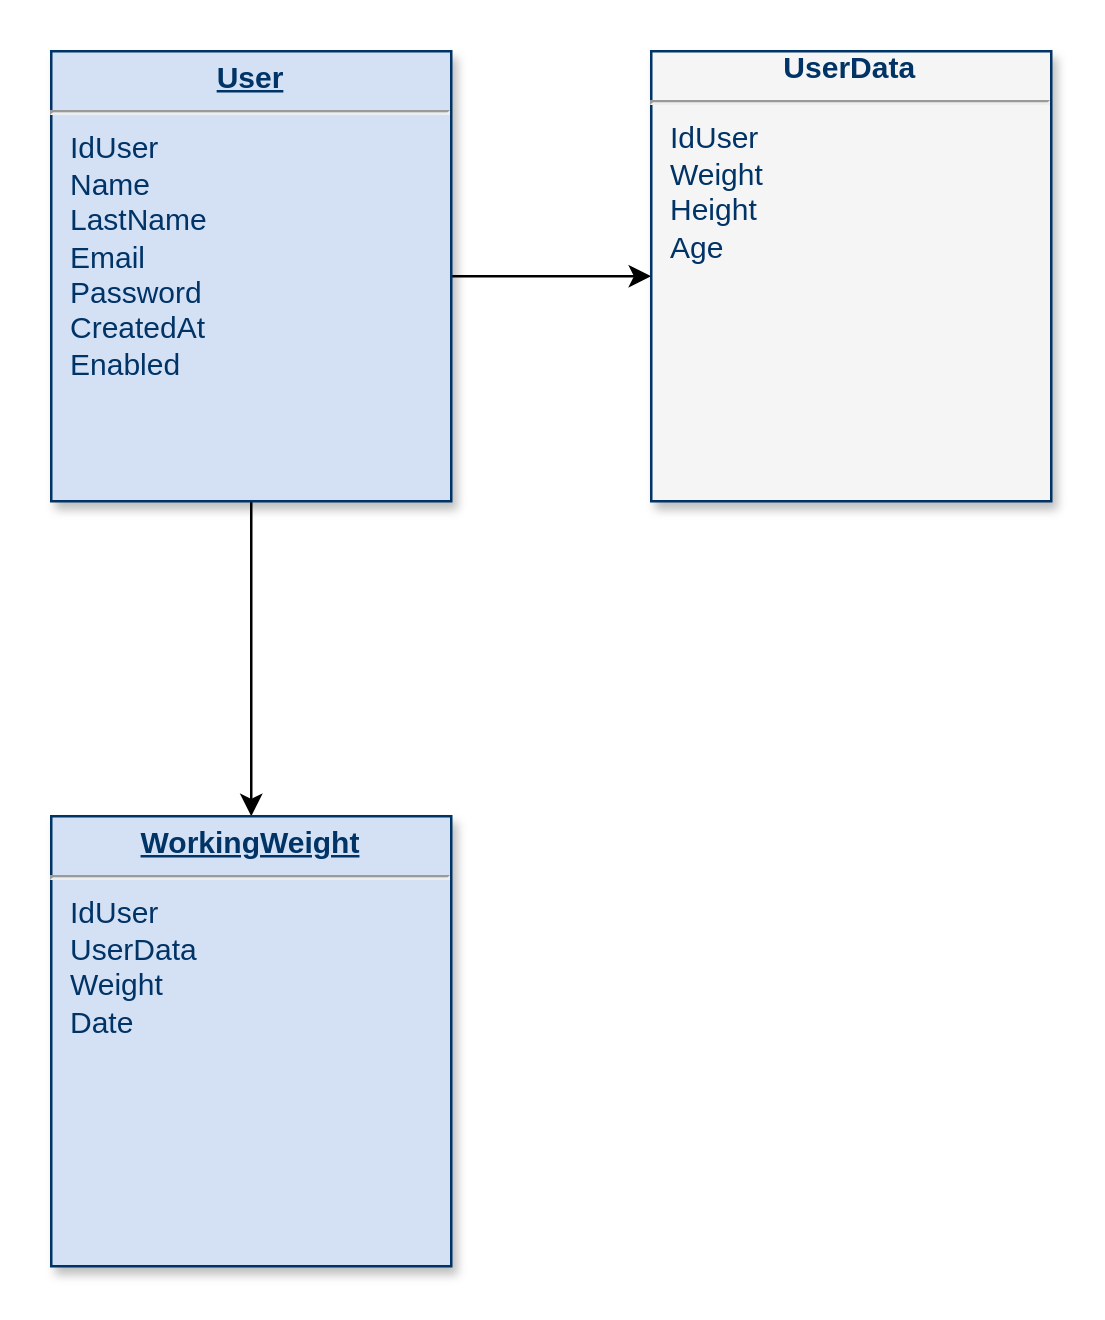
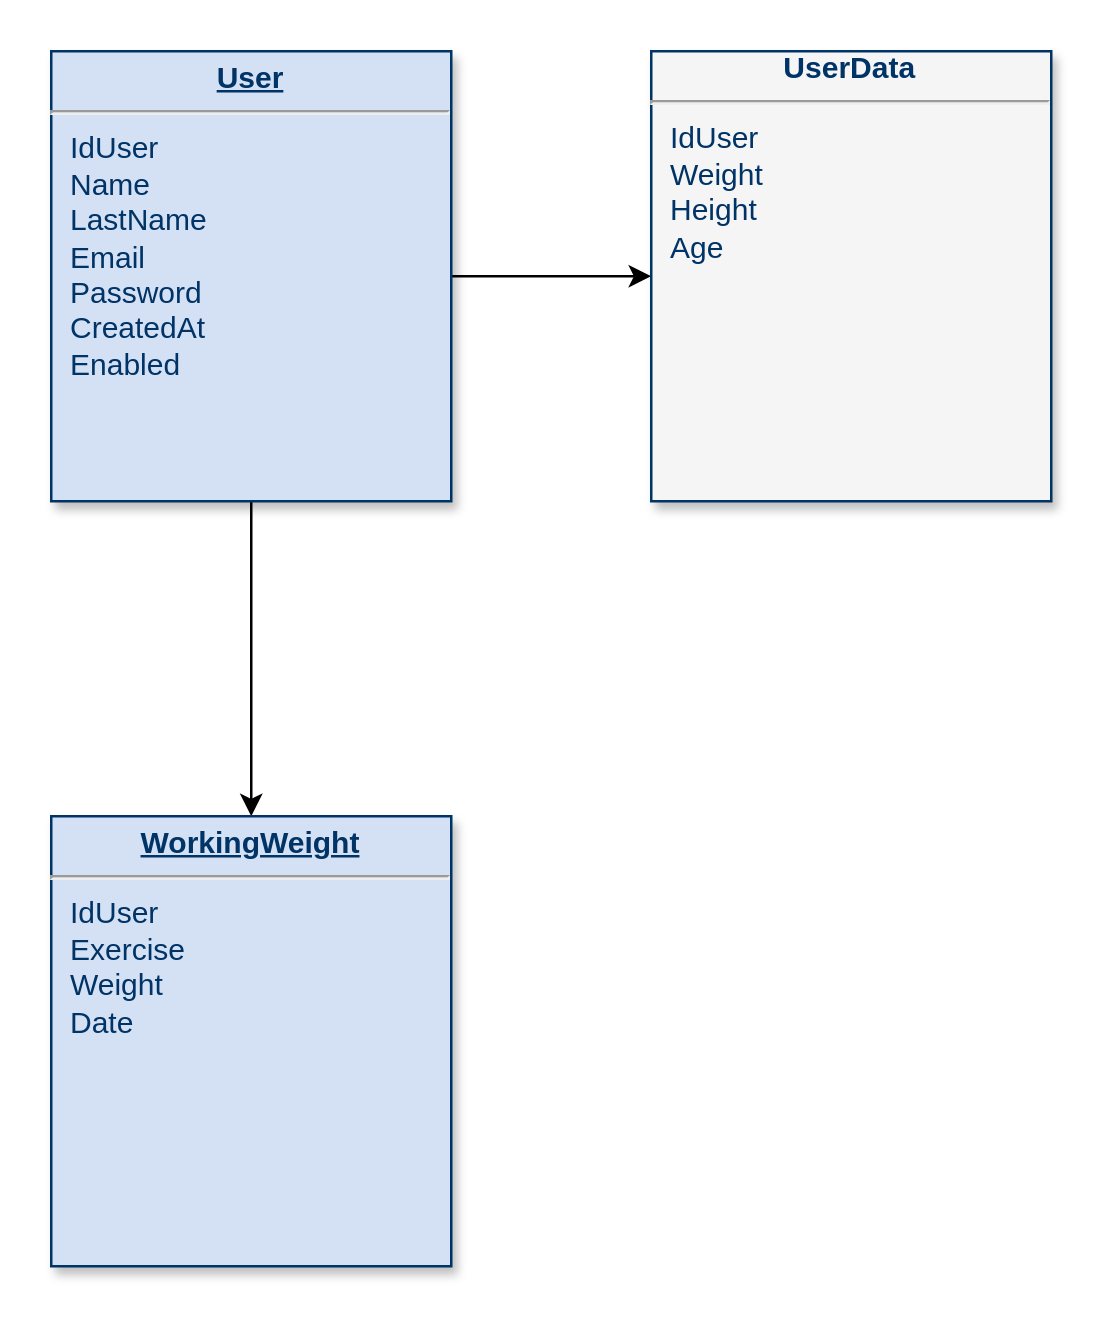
(153, 906) -> (153, 906)
